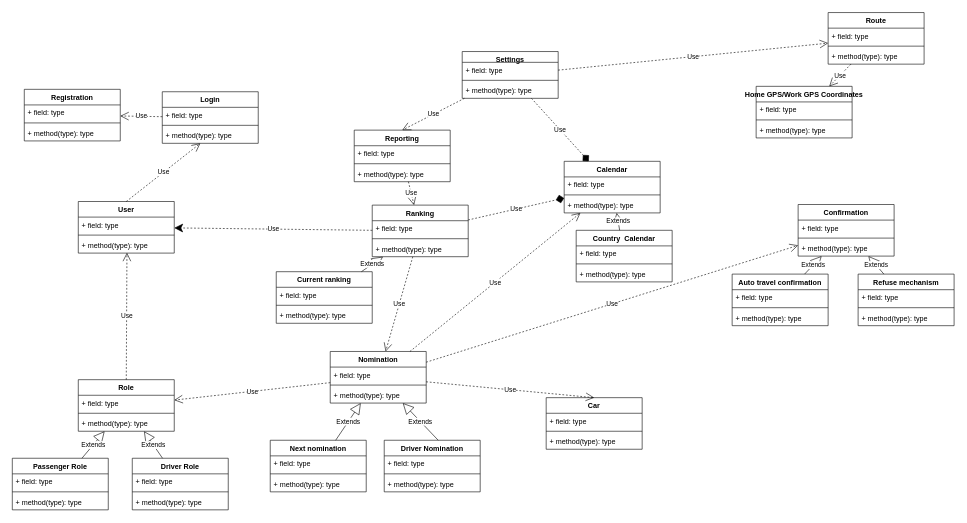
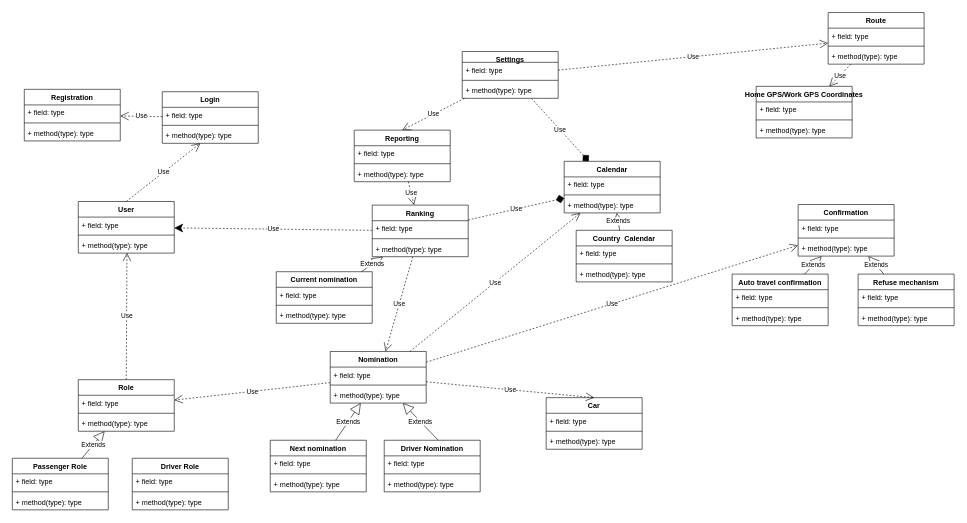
(324, 280) -> (324, 280)
(157, 450) -> none
